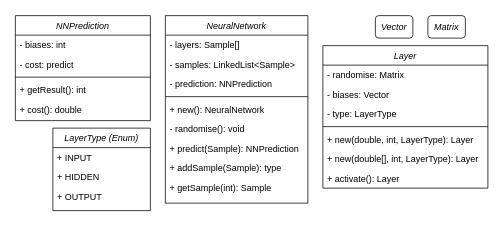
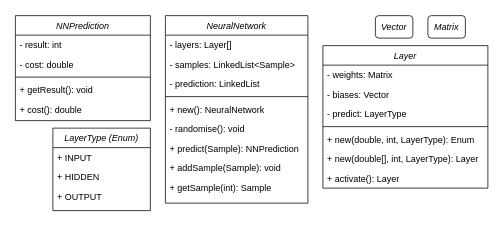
(46, 45) -> (46, 45)
(209, 45) -> (208, 45)
(53, 65) -> (50, 65)
(369, 75) -> (364, 75)
(227, 84) -> (222, 84)
(59, 90) -> (62, 90)
(366, 114) -> (373, 114)
(407, 140) -> (405, 140)
(227, 168) -> (225, 168)
